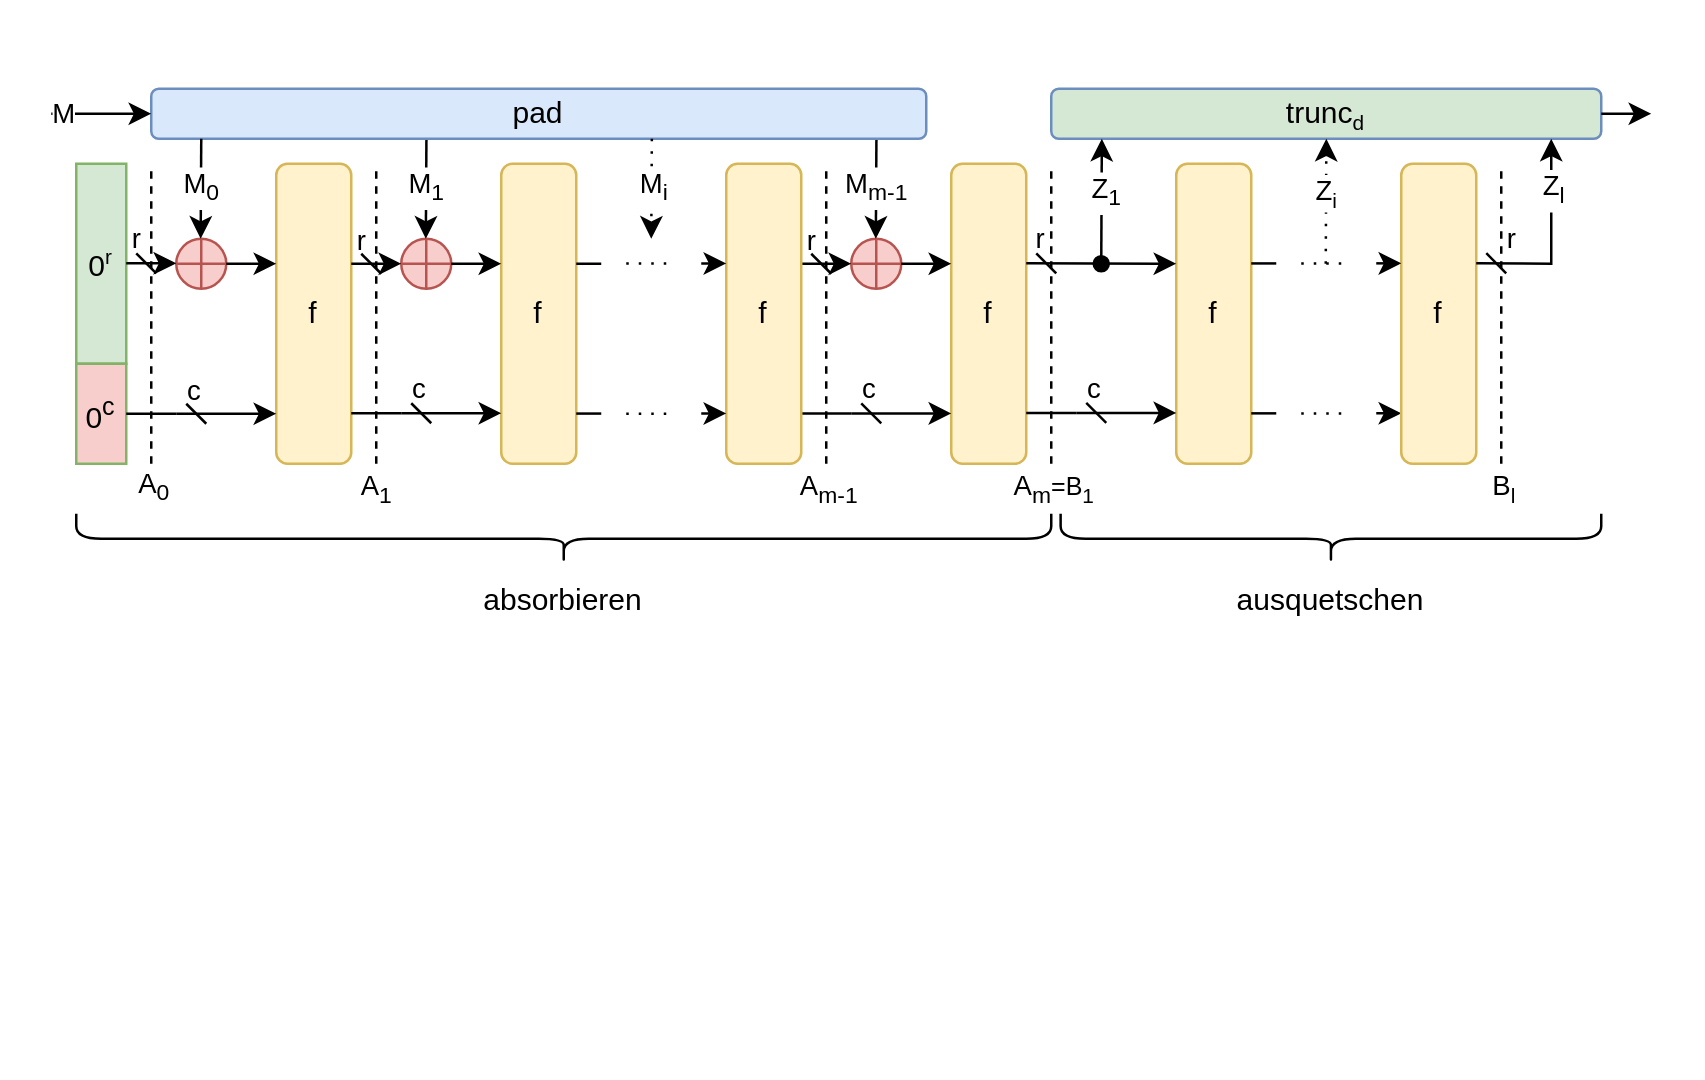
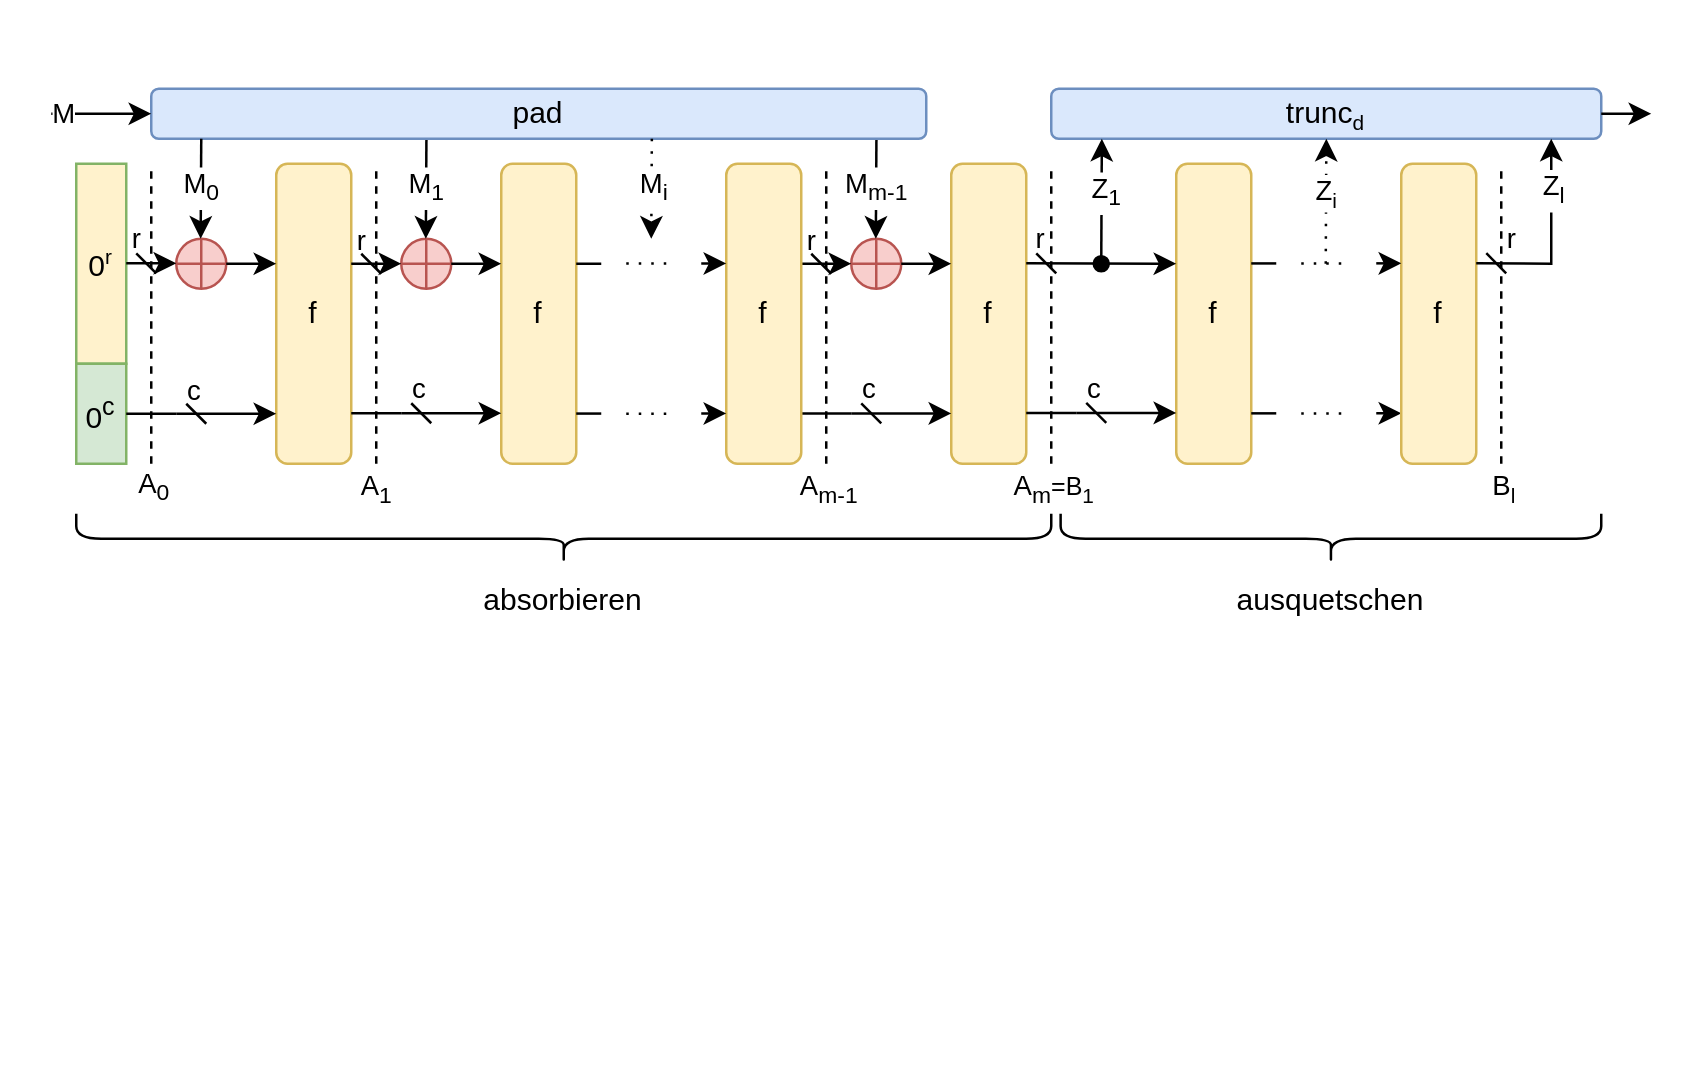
(1326, 114) -> (1326, 114)
(101, 264) -> (101, 264)
(101, 414) -> (101, 414)
